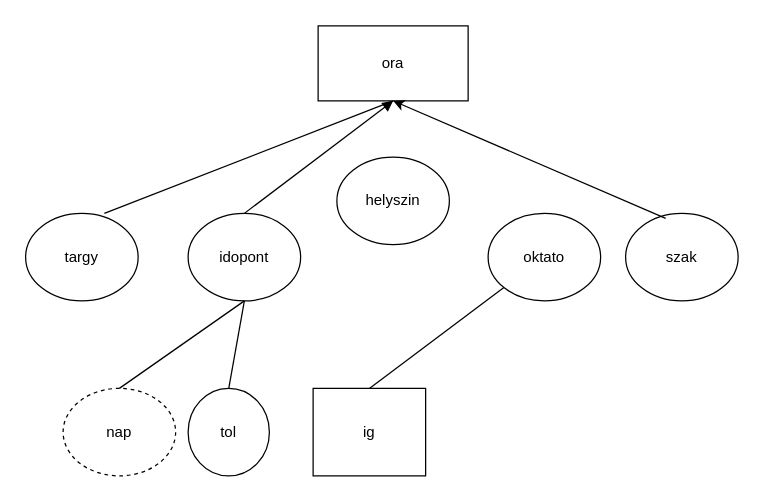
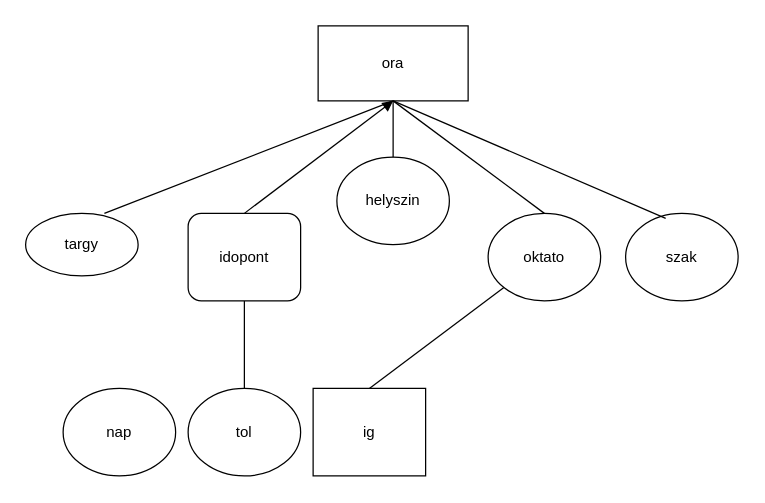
(406, 106) -> (406, 106)
none -> (393, 130)
none -> (470, 158)
(82, 257) -> (82, 244)
(244, 257) -> (244, 257)
(179, 346) -> none
(119, 432) -> (119, 432)
(229, 432) -> (244, 432)
